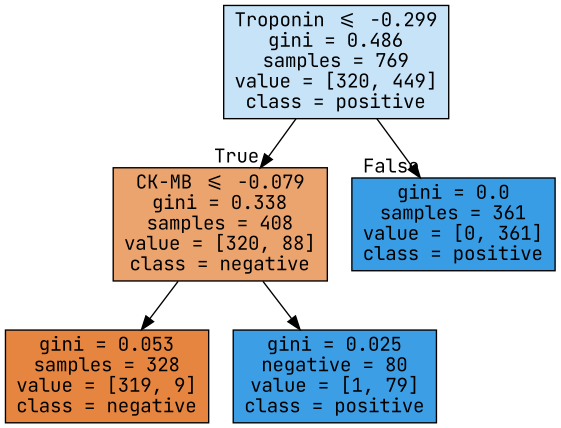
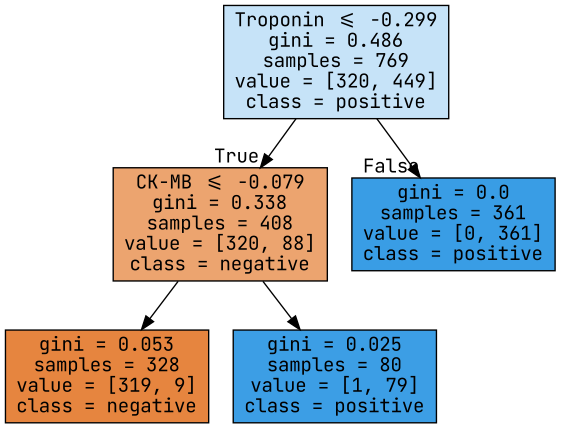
(335, 376) -> (335, 376)
